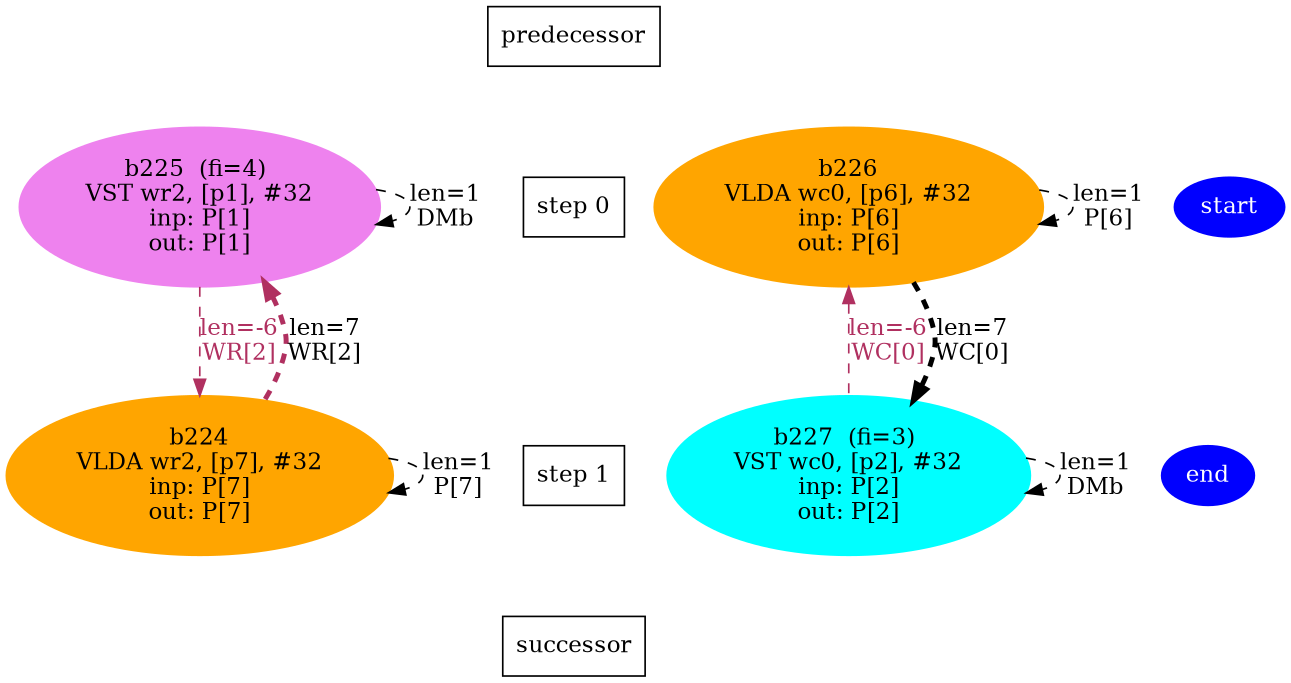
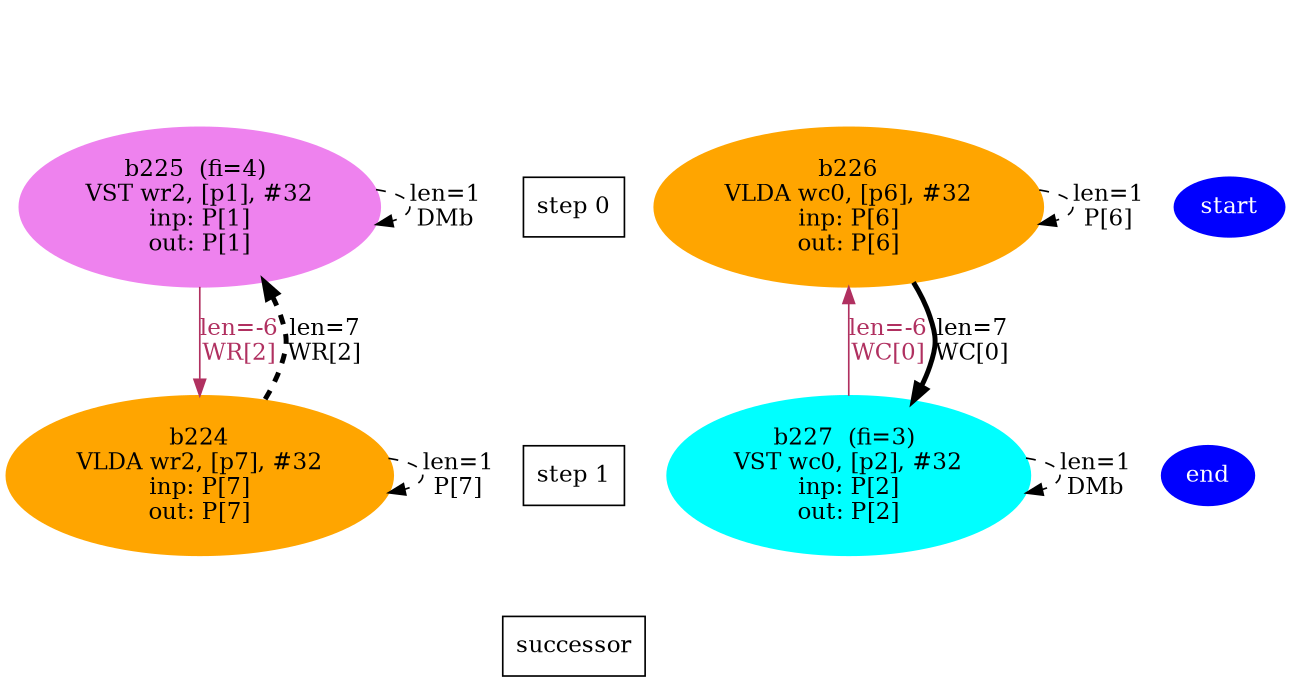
(574, 36) -> none
(200, 333) -> (200, 333)
(934, 333) -> (934, 333)
(285, 349) -> (285, 349)
(849, 350) -> (849, 350)
